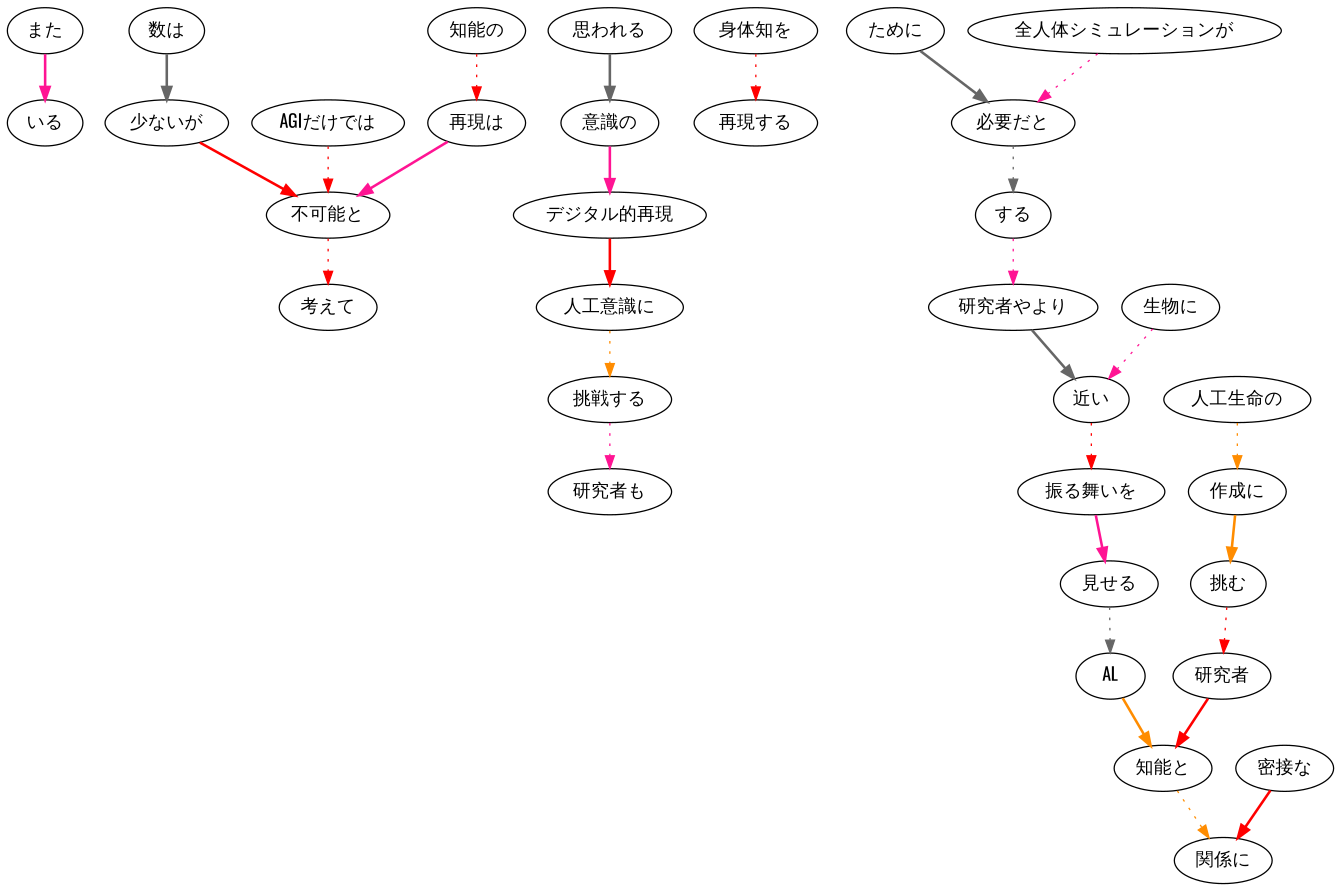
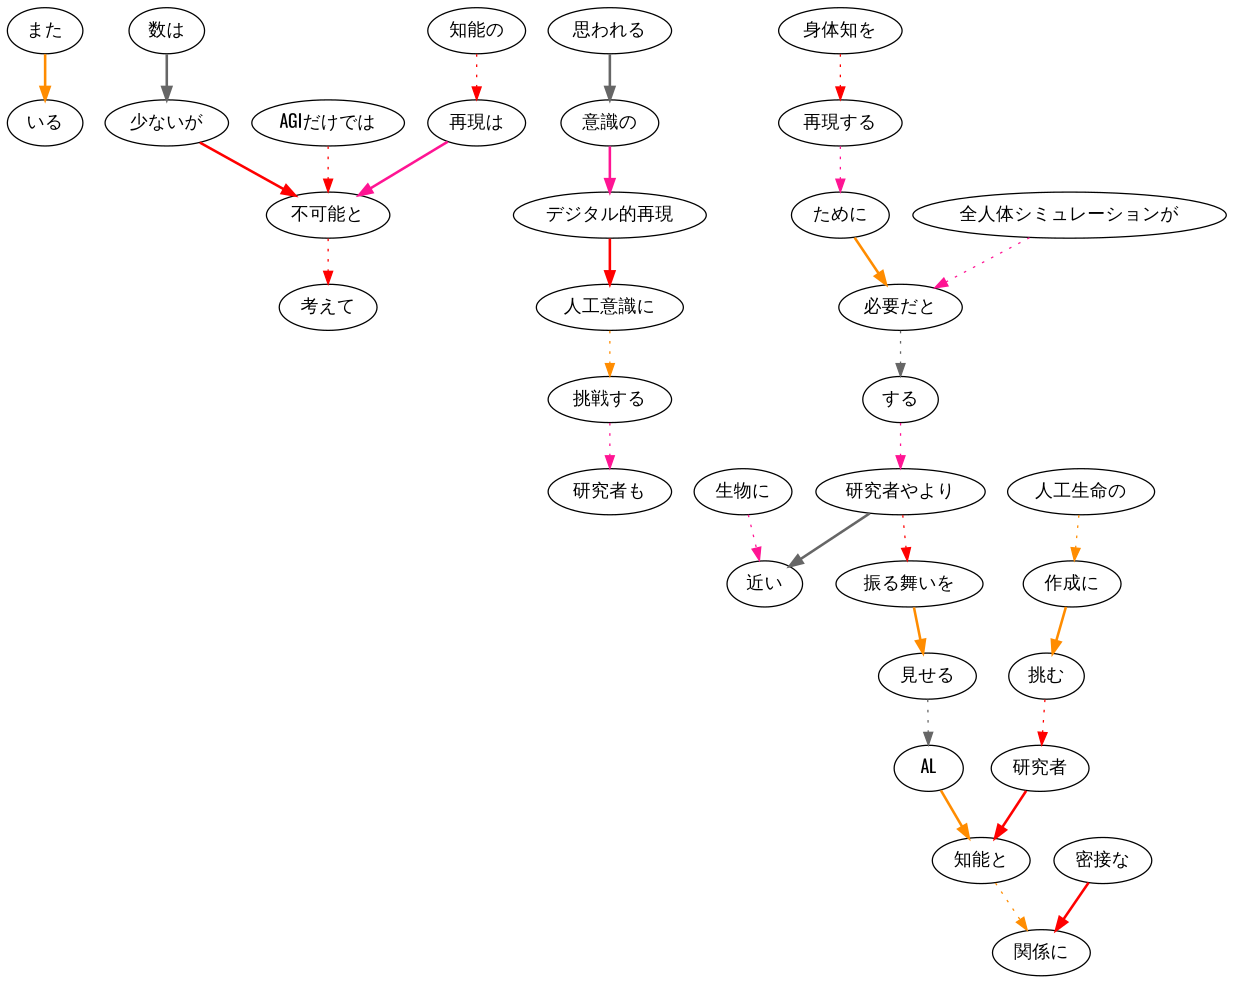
(45, 71) -> (45, 71)
(949, 72) -> (867, 256)
none -> (840, 163)
(1091, 439) -> (904, 532)
(1099, 532) -> (917, 624)
